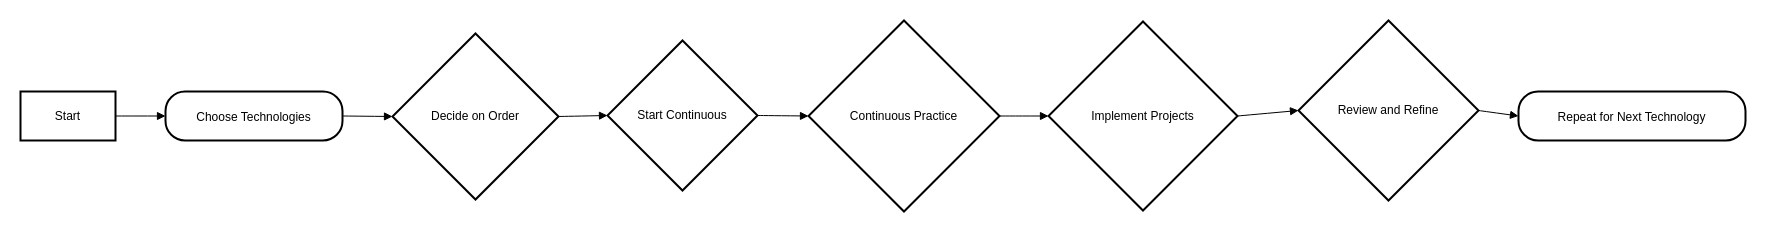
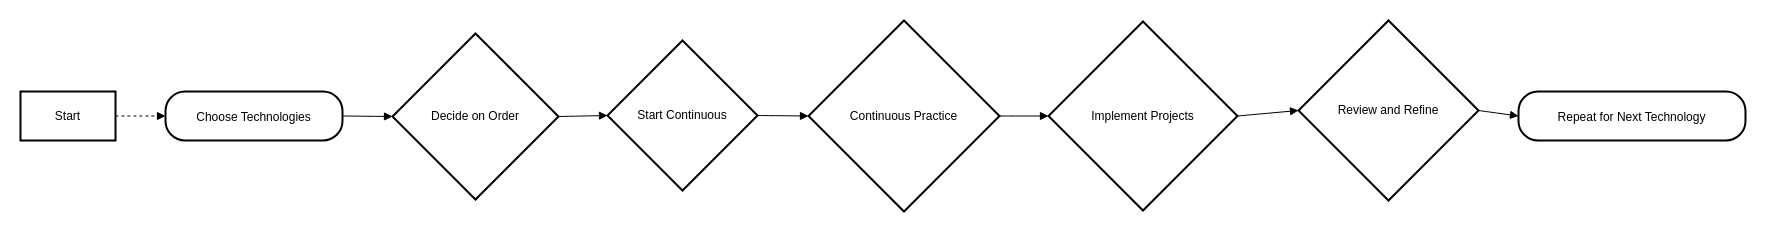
(137, 116) -> (137, 116)
